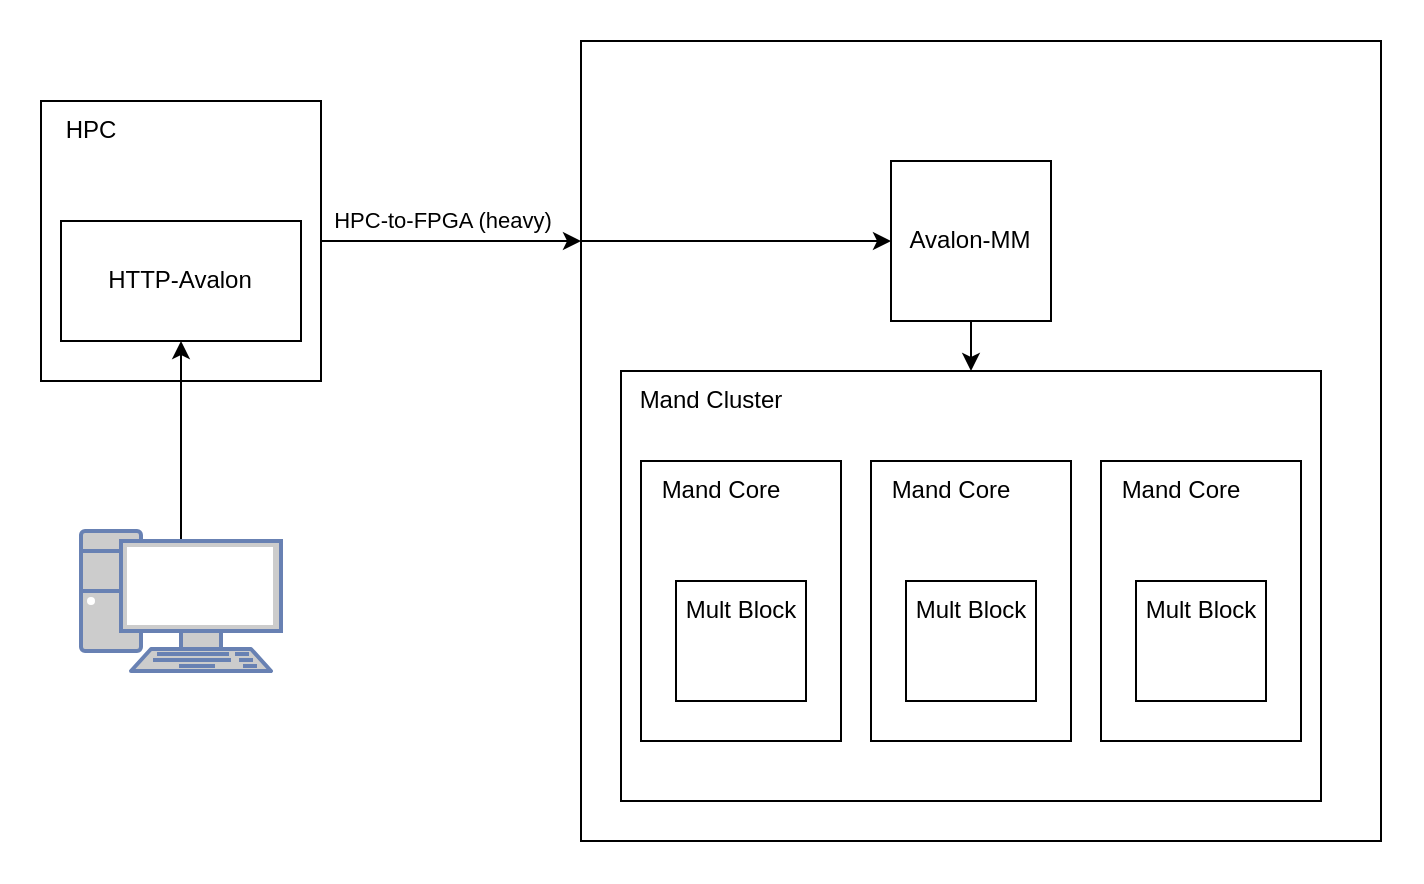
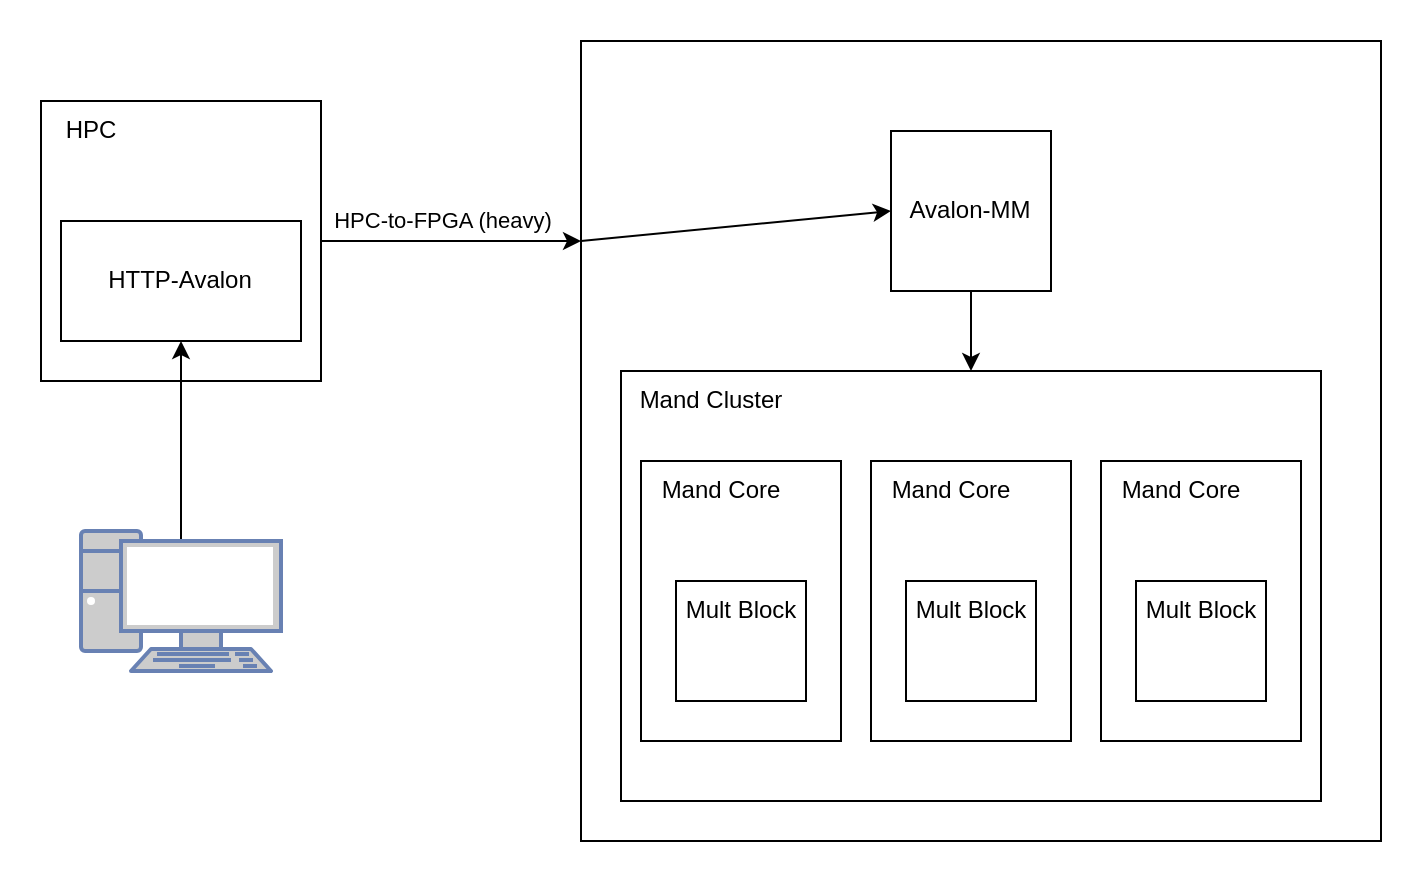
(971, 241) -> (971, 211)
